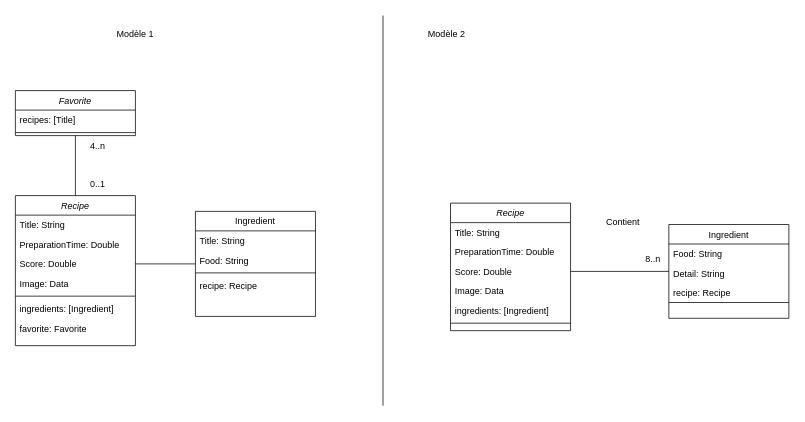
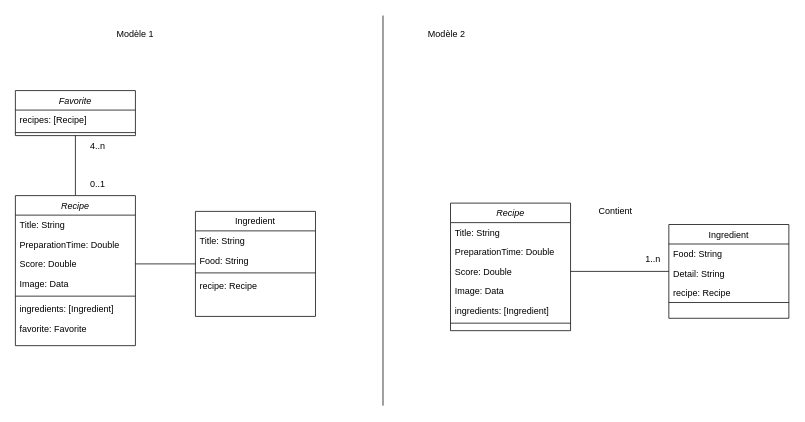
(54, 120) -> (58, 120)
(623, 222) -> (615, 211)
(653, 259) -> (653, 259)
